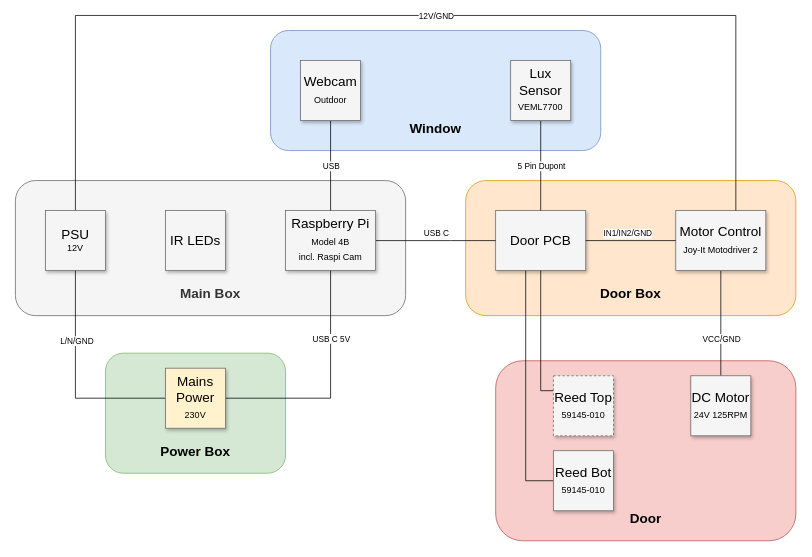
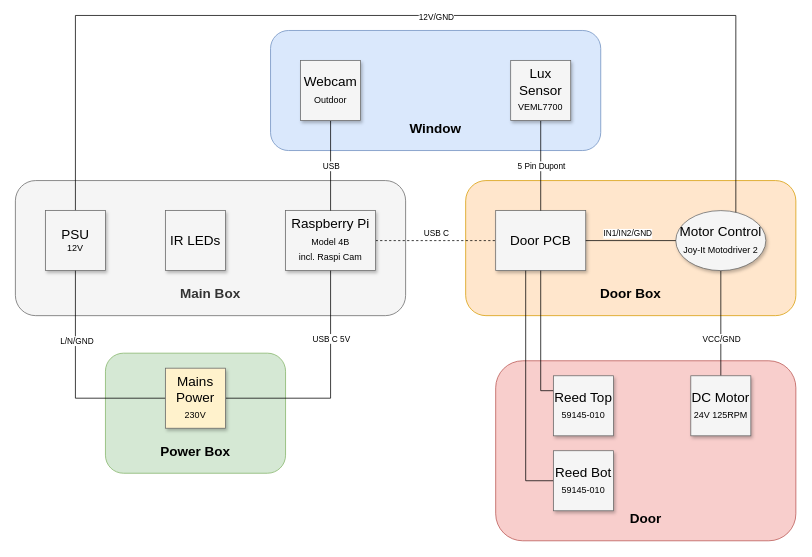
(435, 240) -> (435, 240)
(720, 240) -> (720, 240)
(583, 405) -> (583, 405)
